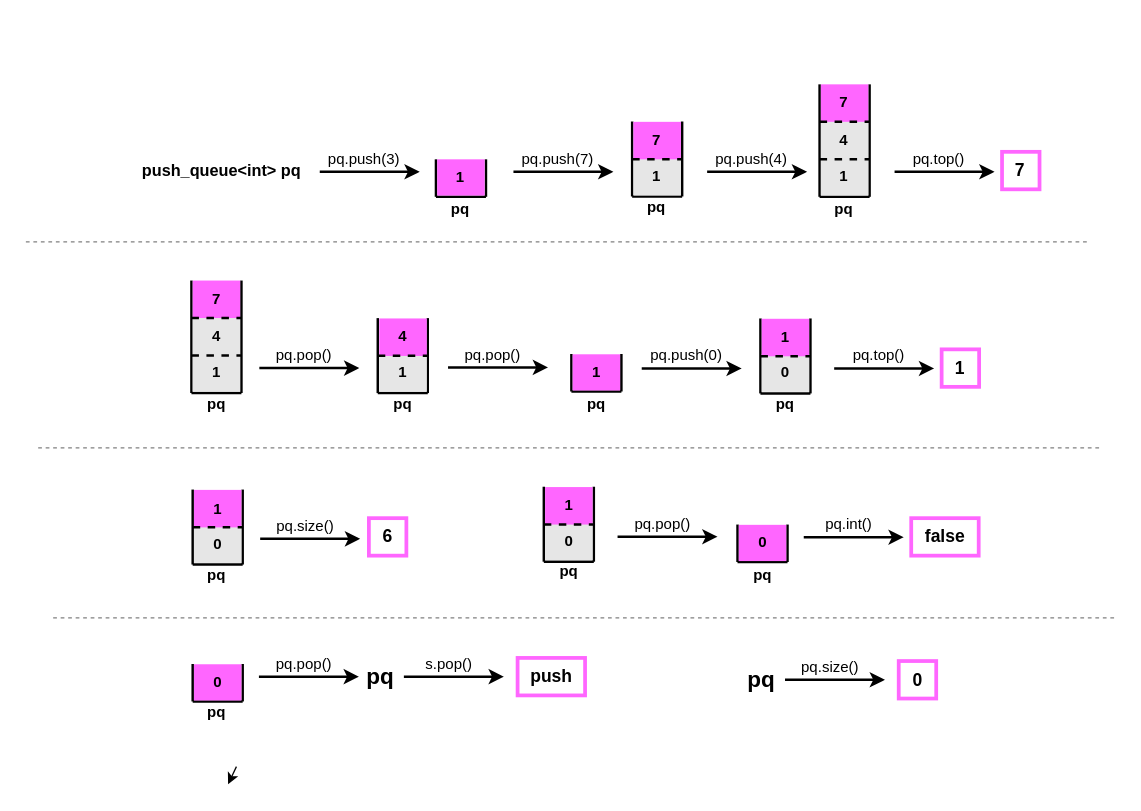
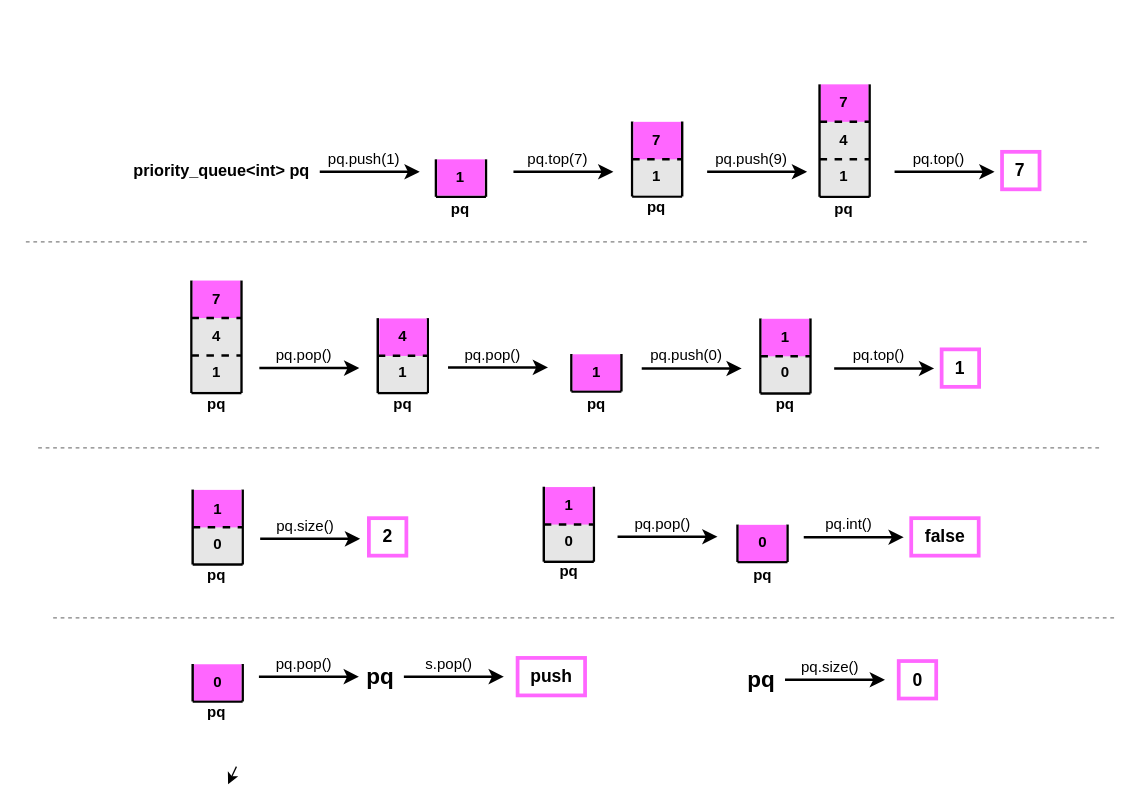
(364, 159) -> (364, 159)
(558, 159) -> (558, 159)
(752, 159) -> (752, 159)
(222, 171) -> (222, 171)
(388, 537) -> (388, 537)
